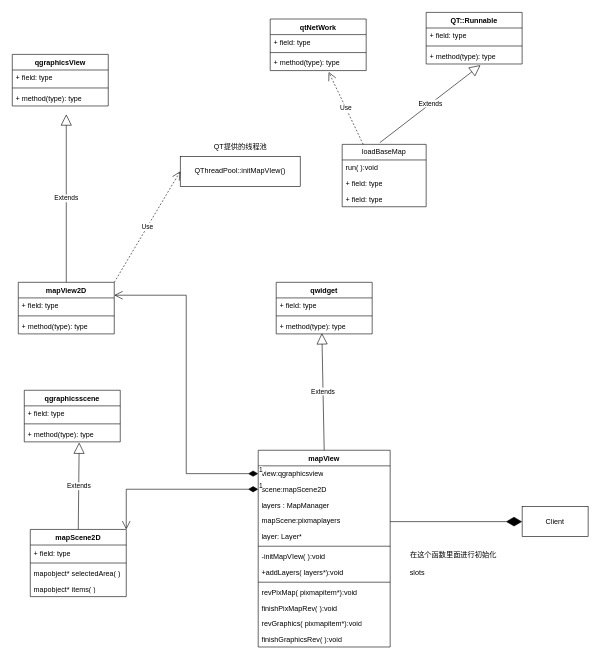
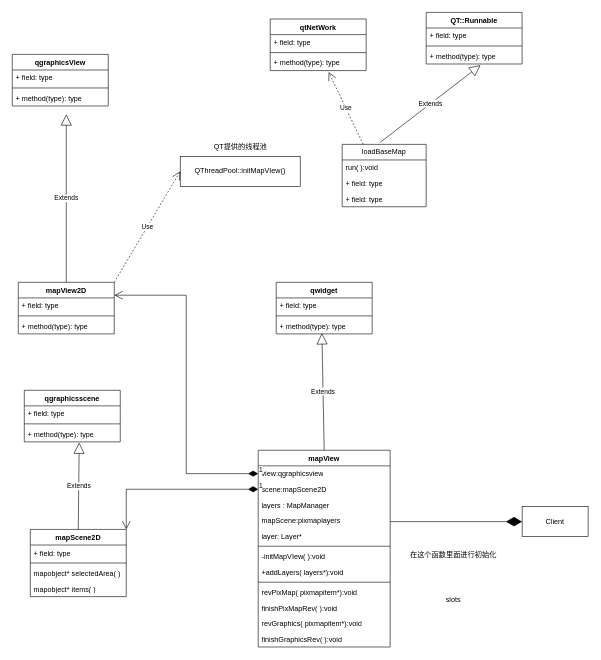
(417, 573) -> (453, 600)
